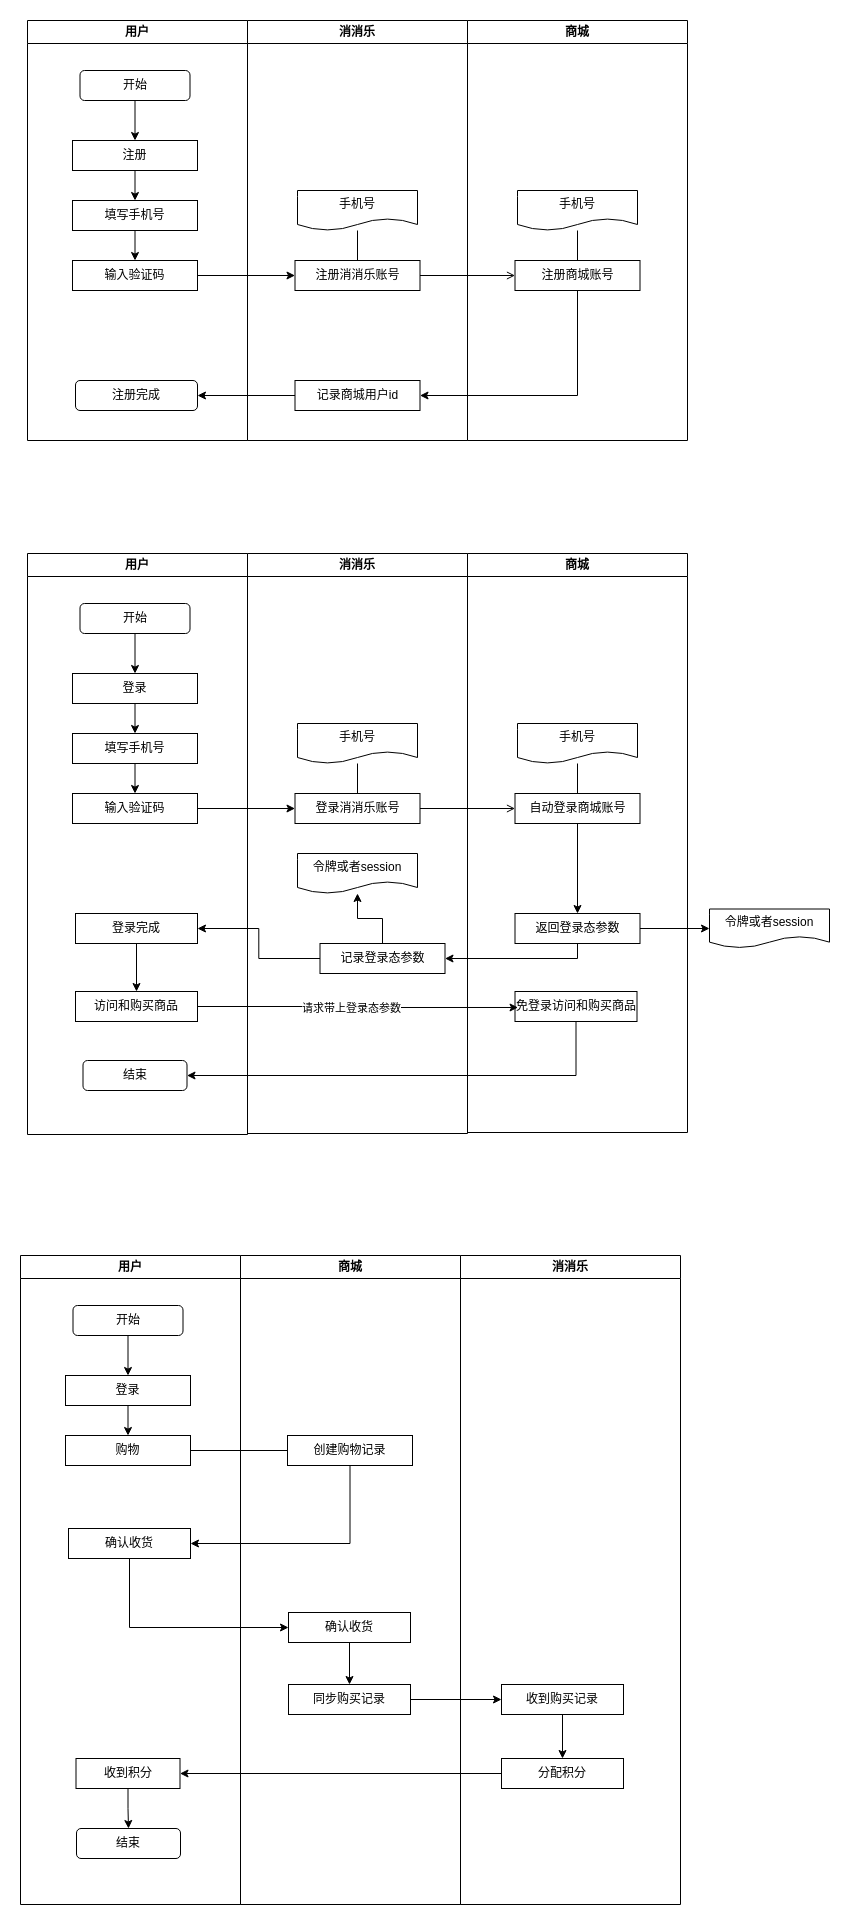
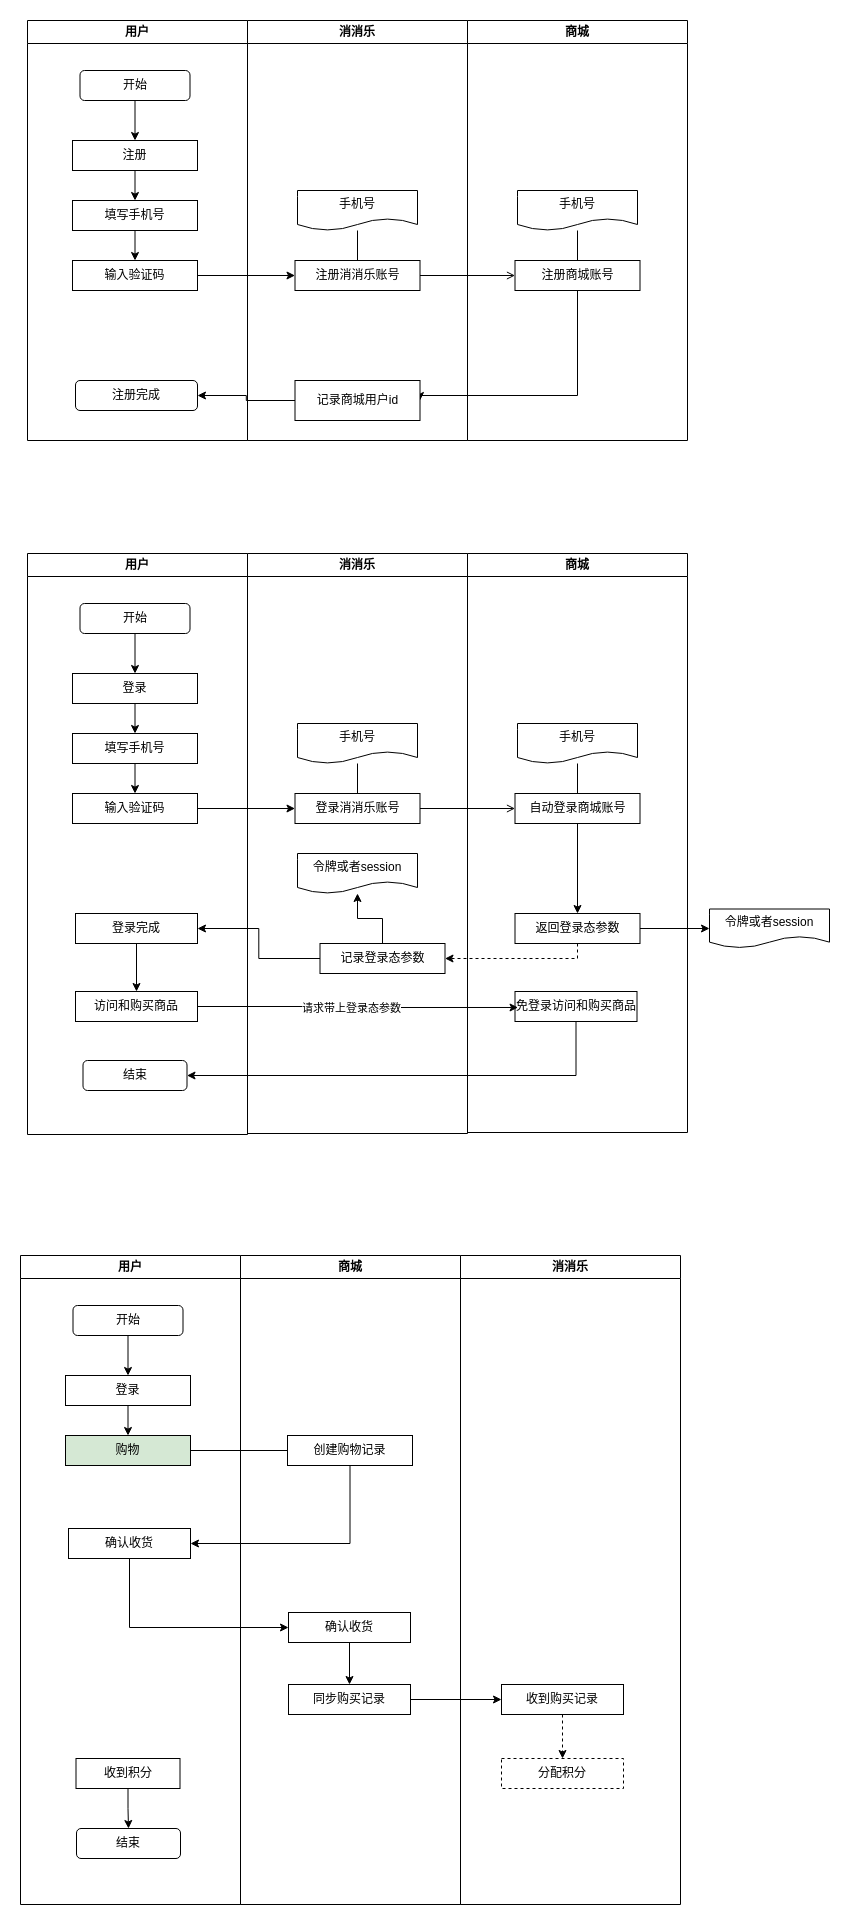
(358, 396) -> (358, 401)
(522, 959) -> (522, 959)
(128, 1451) -> (128, 1451)
(563, 1734) -> (563, 1734)
(344, 1774) -> none
(563, 1774) -> (563, 1774)
